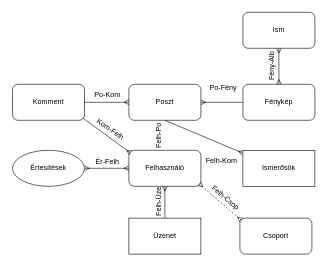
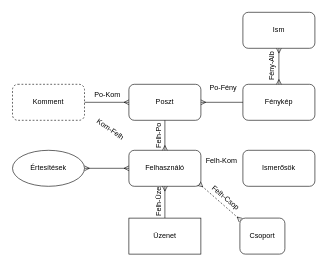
(48, 102) -> (48, 102)
(106, 135) -> none
(204, 137) -> (165, 146)
(107, 162) -> none
(279, 168) -> (279, 168)
(276, 236) -> (262, 236)
